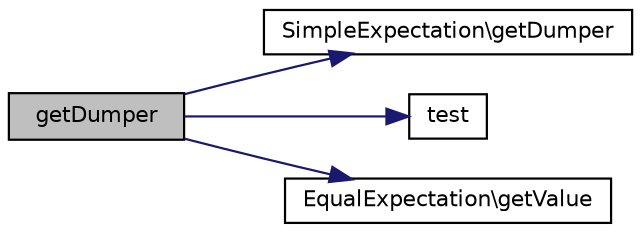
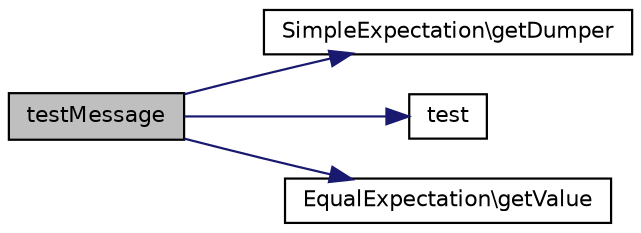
(96, 116) -> (96, 116)
